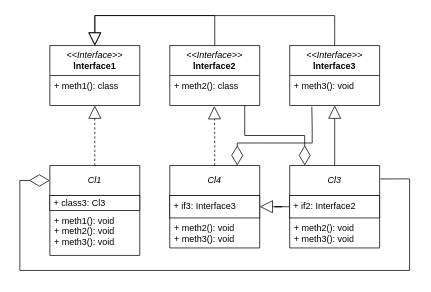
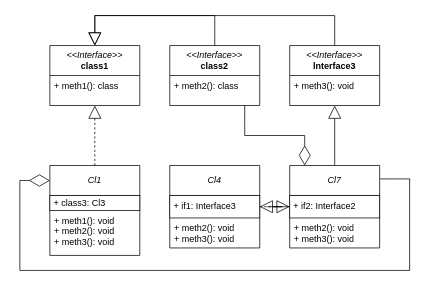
(95, 60) -> (95, 60)
(215, 60) -> (215, 60)
(312, 126) -> none
(215, 141) -> (266, 207)
(335, 180) -> (335, 180)
(210, 207) -> (210, 207)
